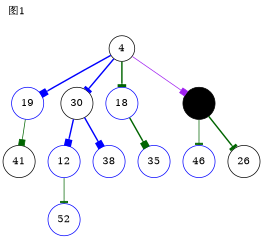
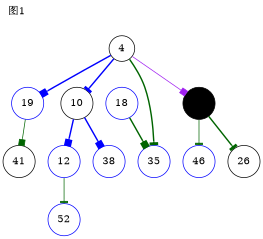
(122, 72) -> (148, 98)
(77, 103) -> (77, 103)
